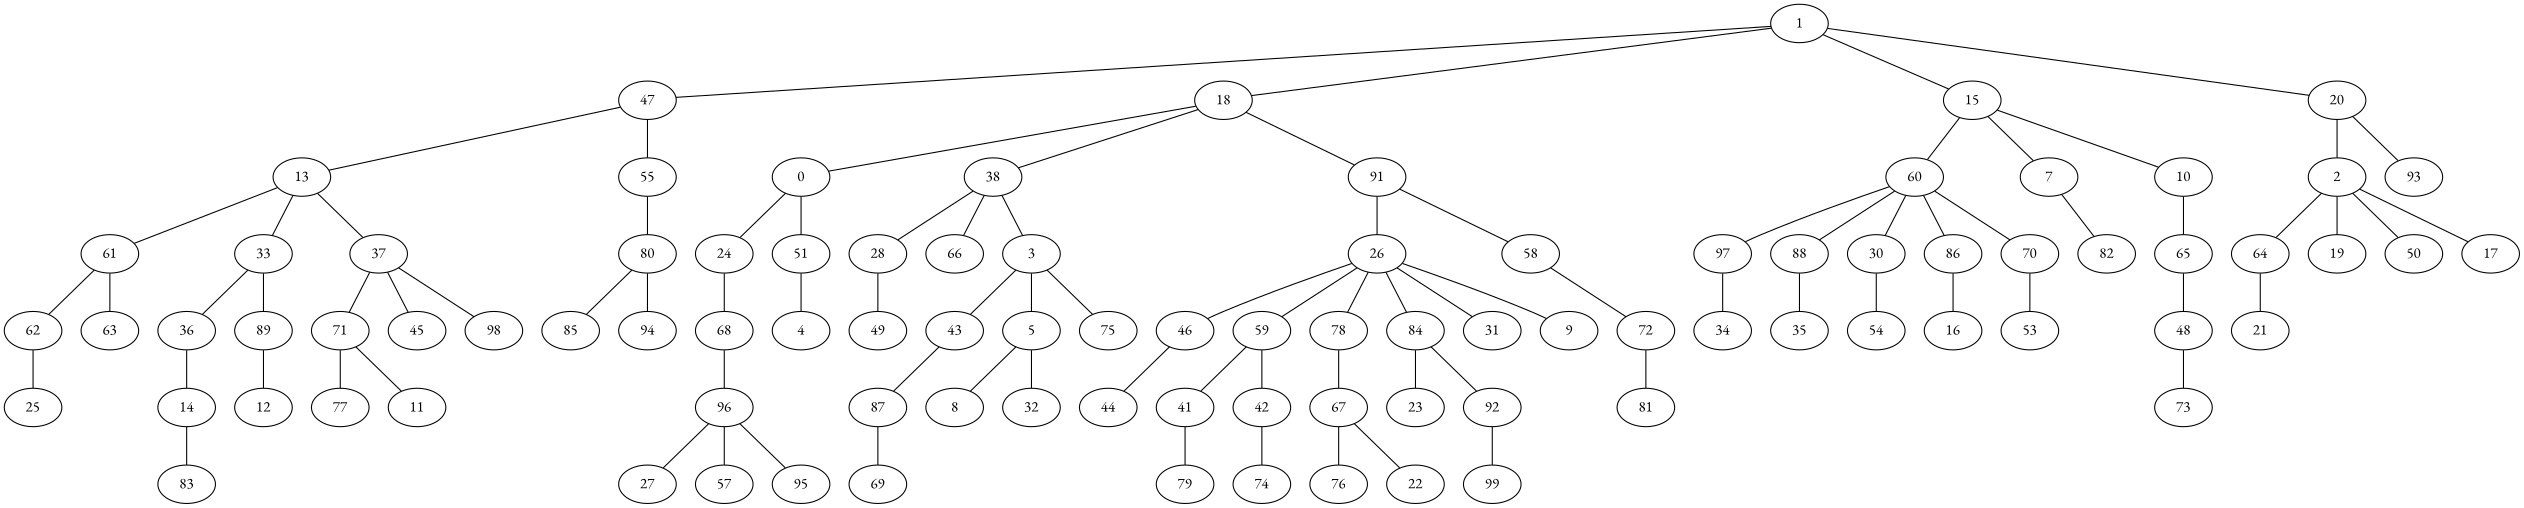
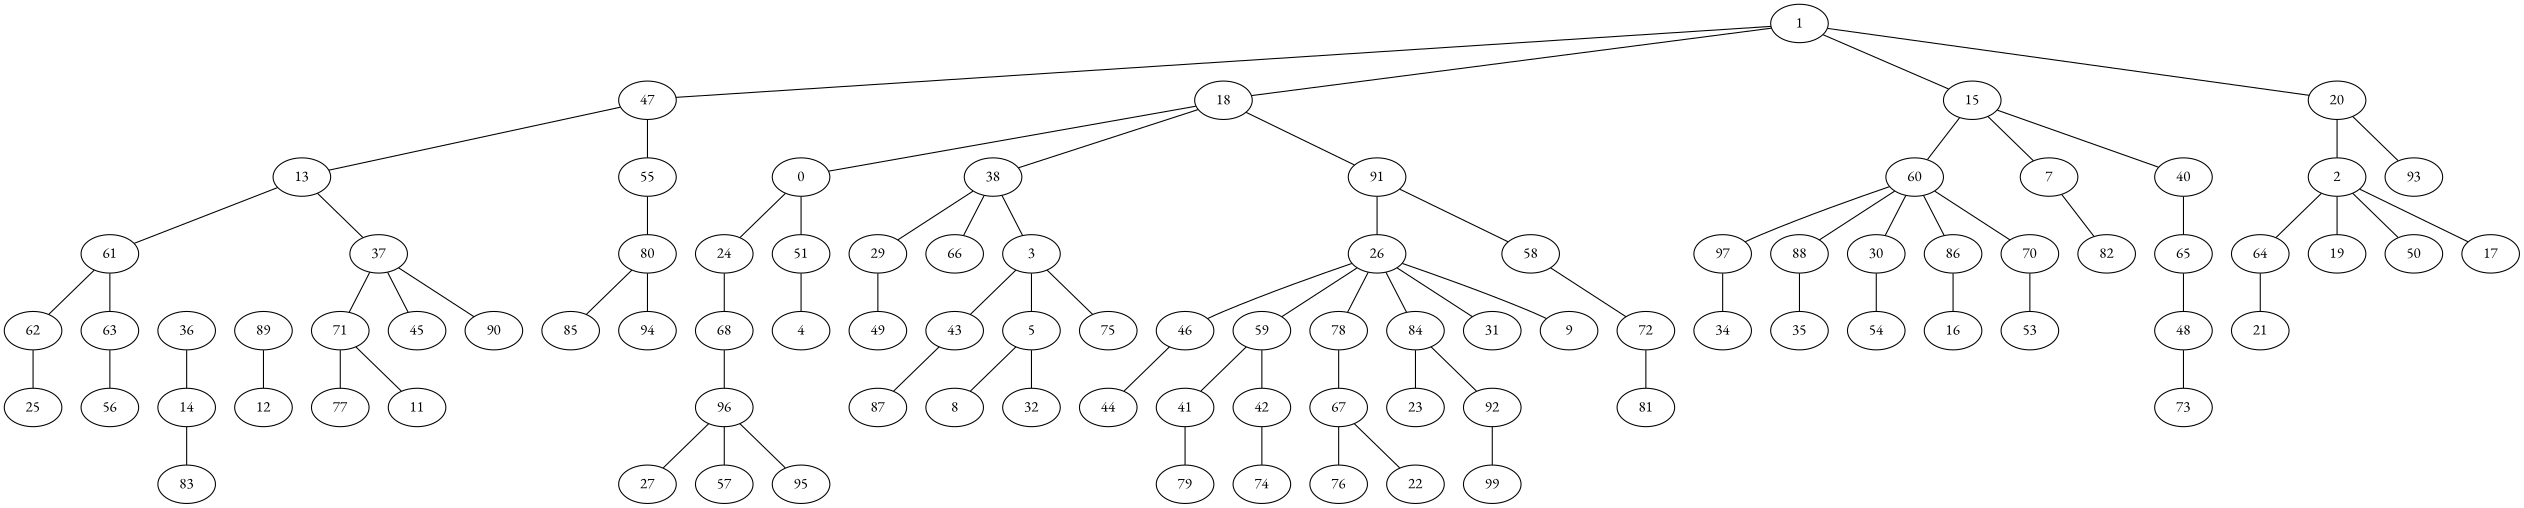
(2183, 177) -> (2183, 177)
(263, 254) -> none
(878, 254) -> (878, 254)
(494, 331) -> (494, 331)
none -> (110, 407)
(878, 484) -> none
